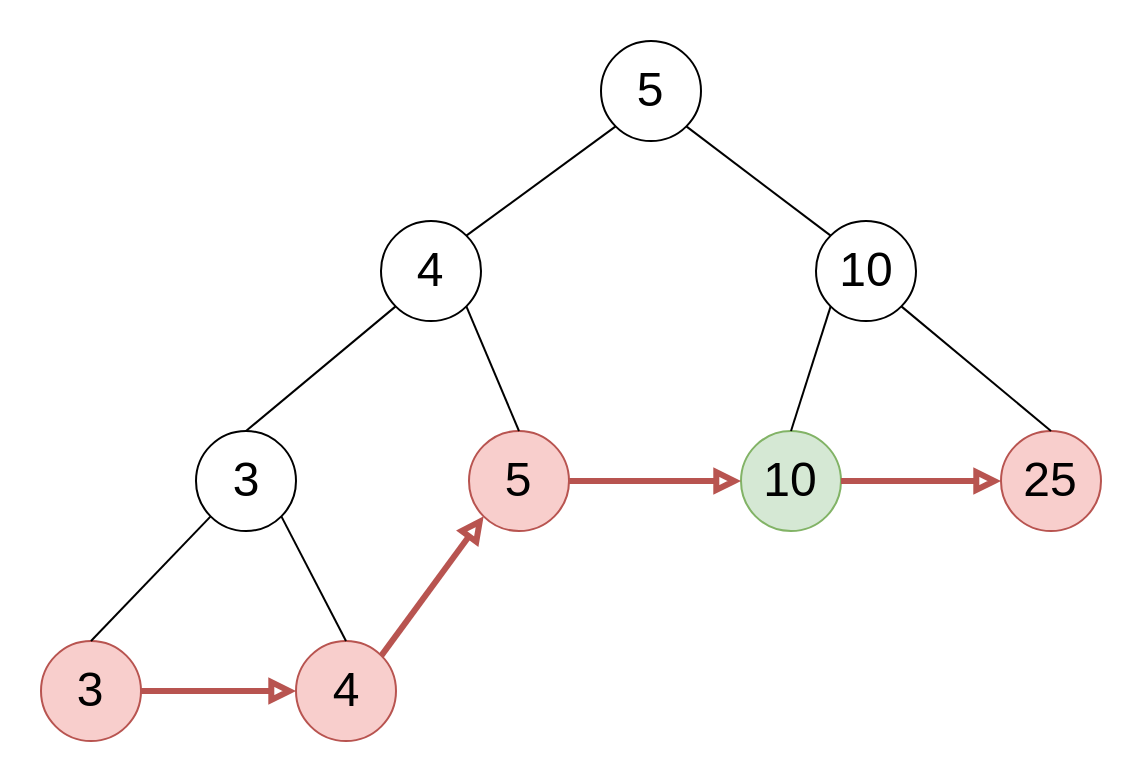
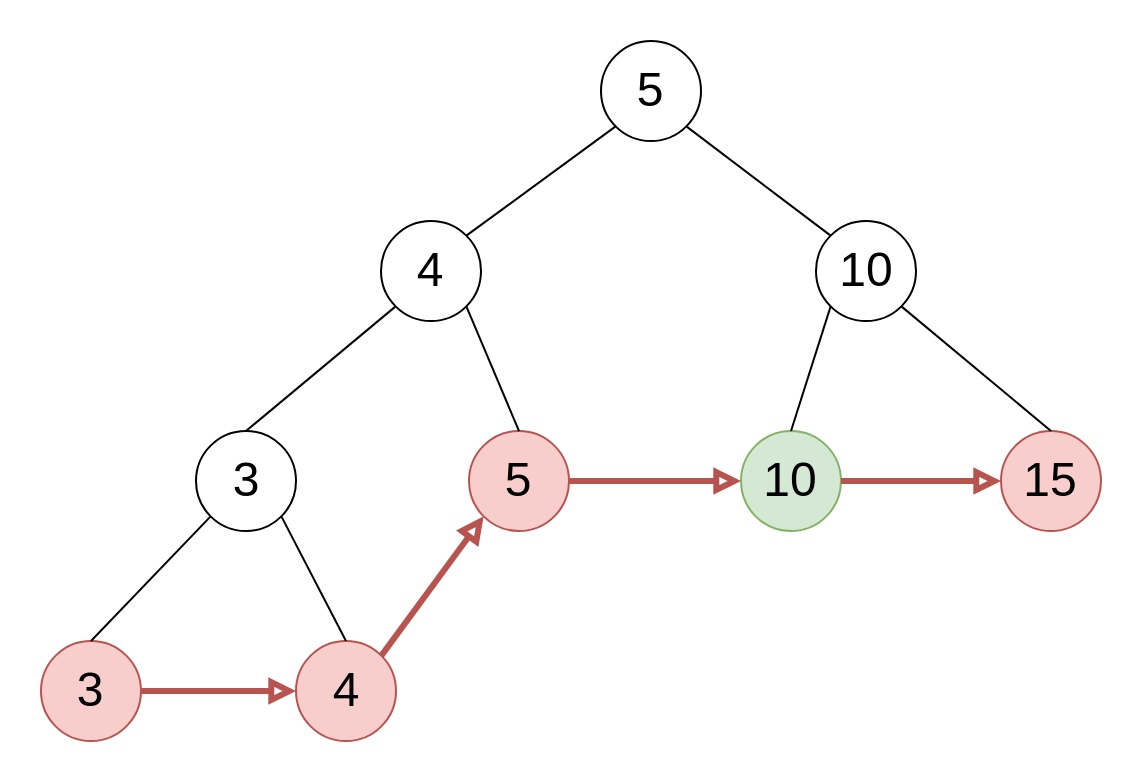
(1051, 481) -> (1051, 481)
